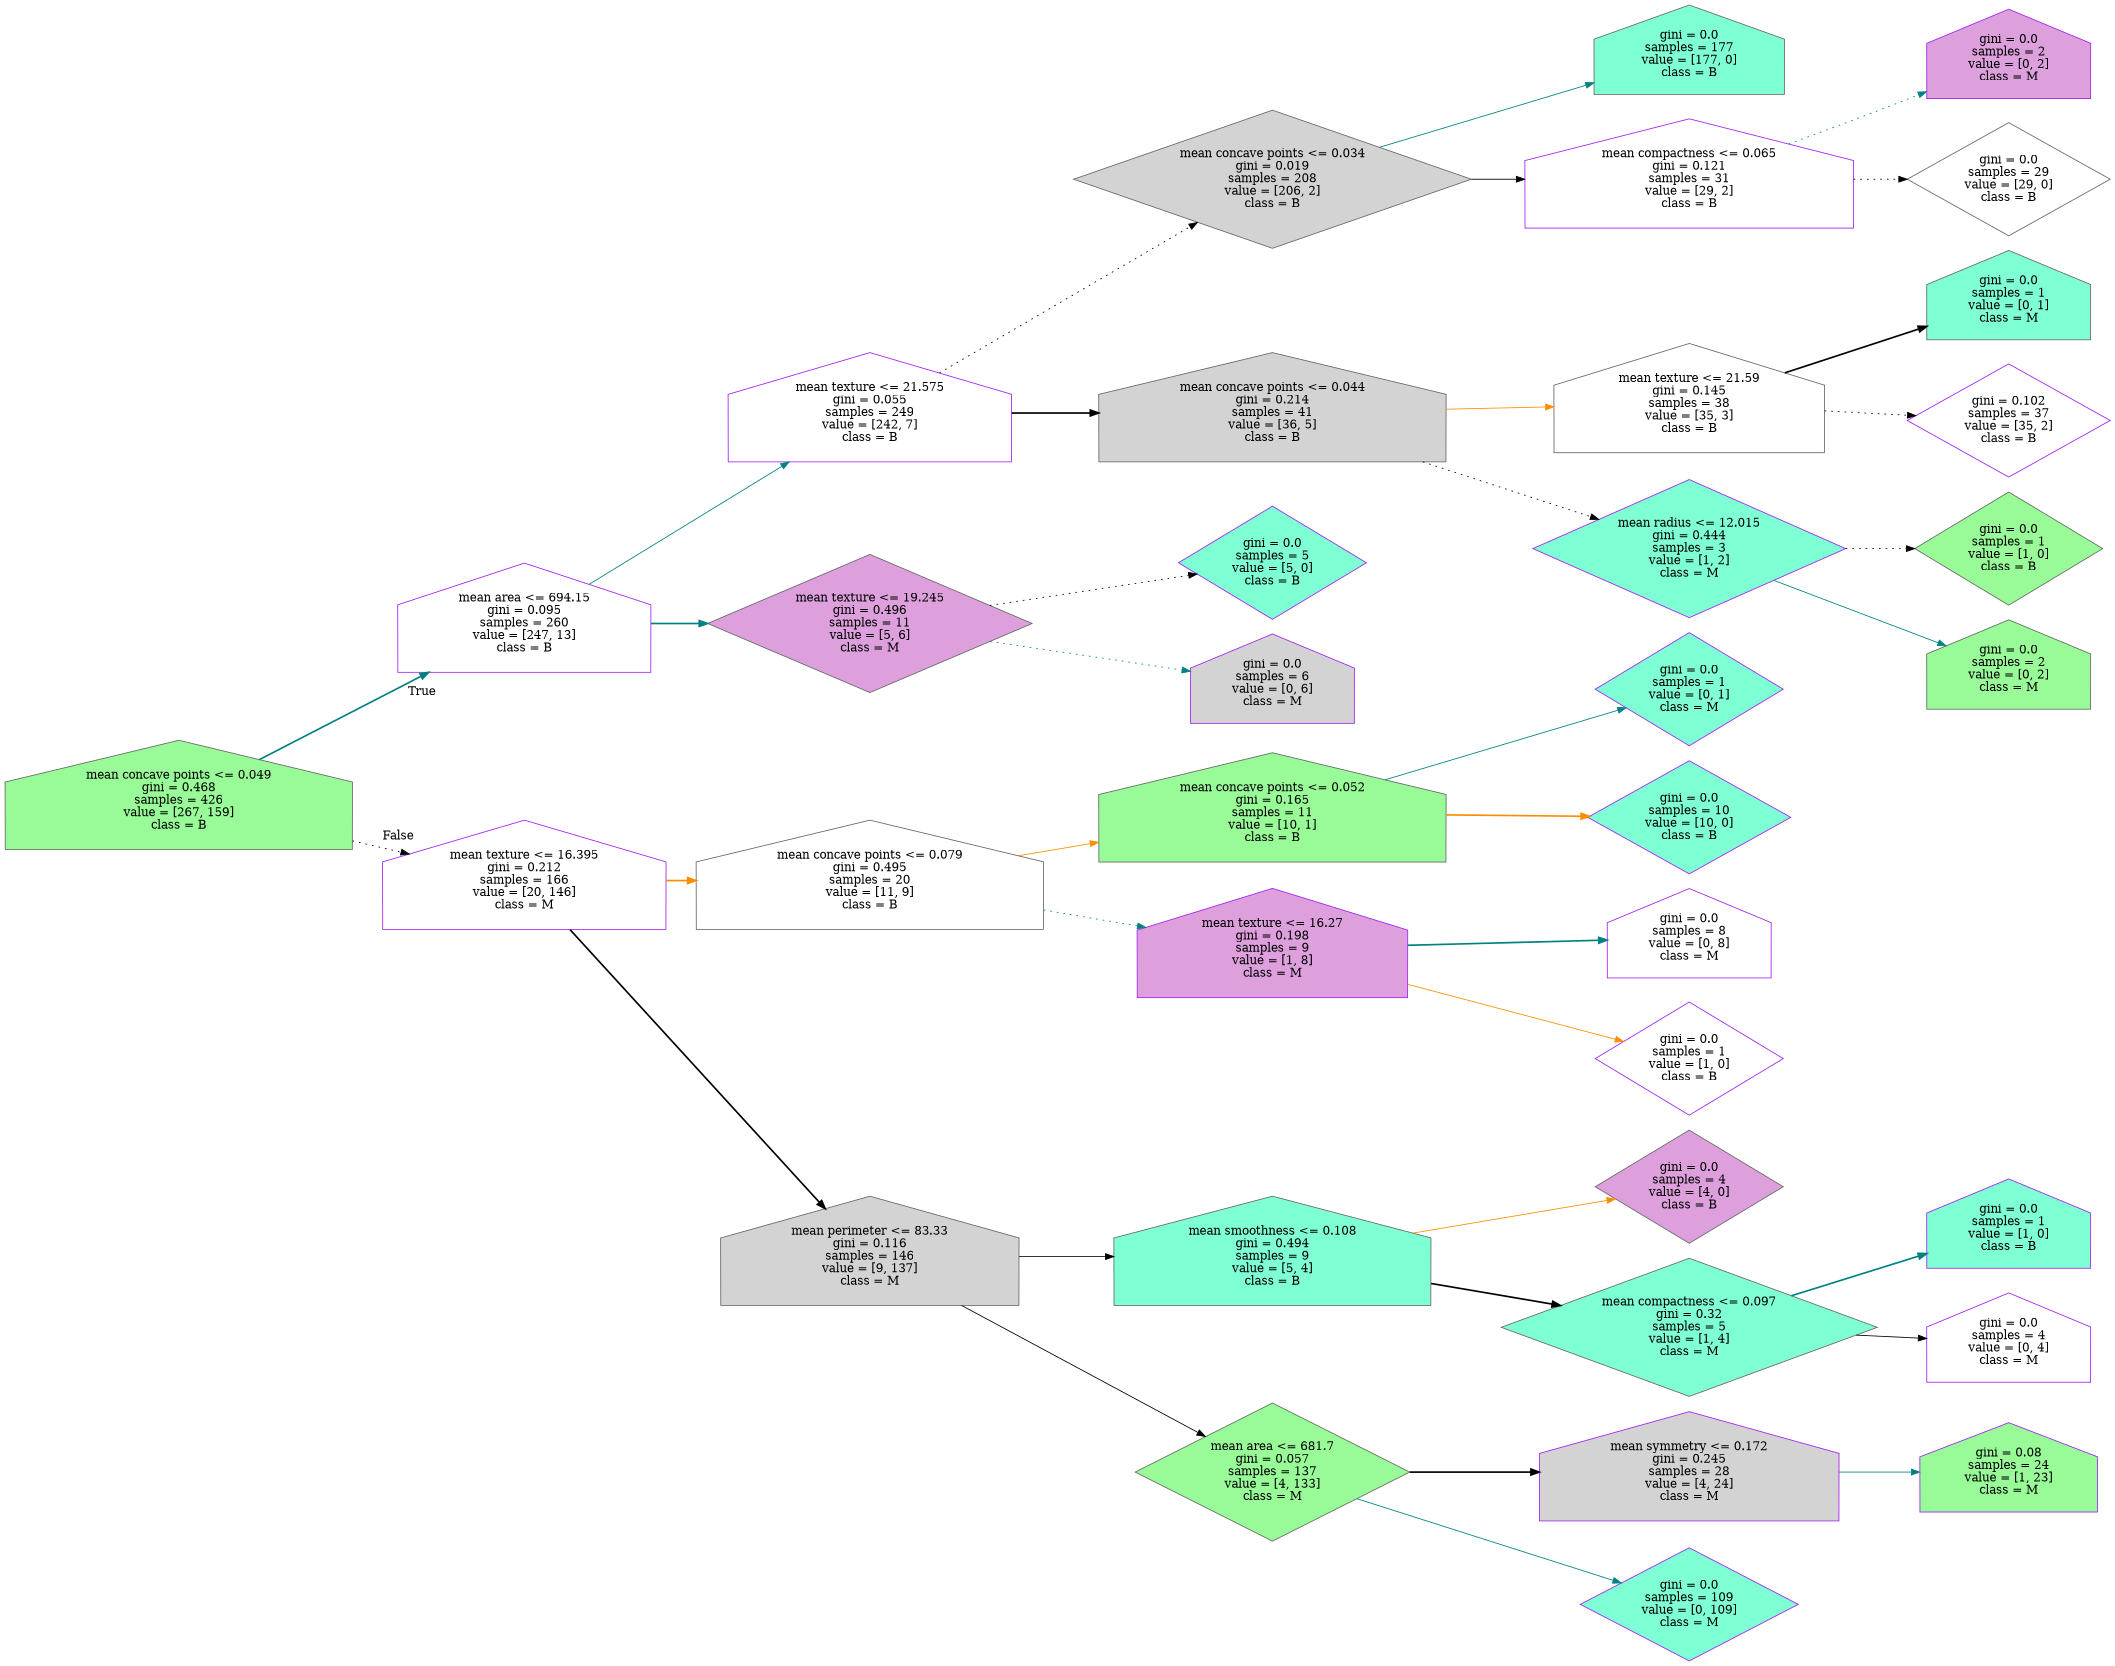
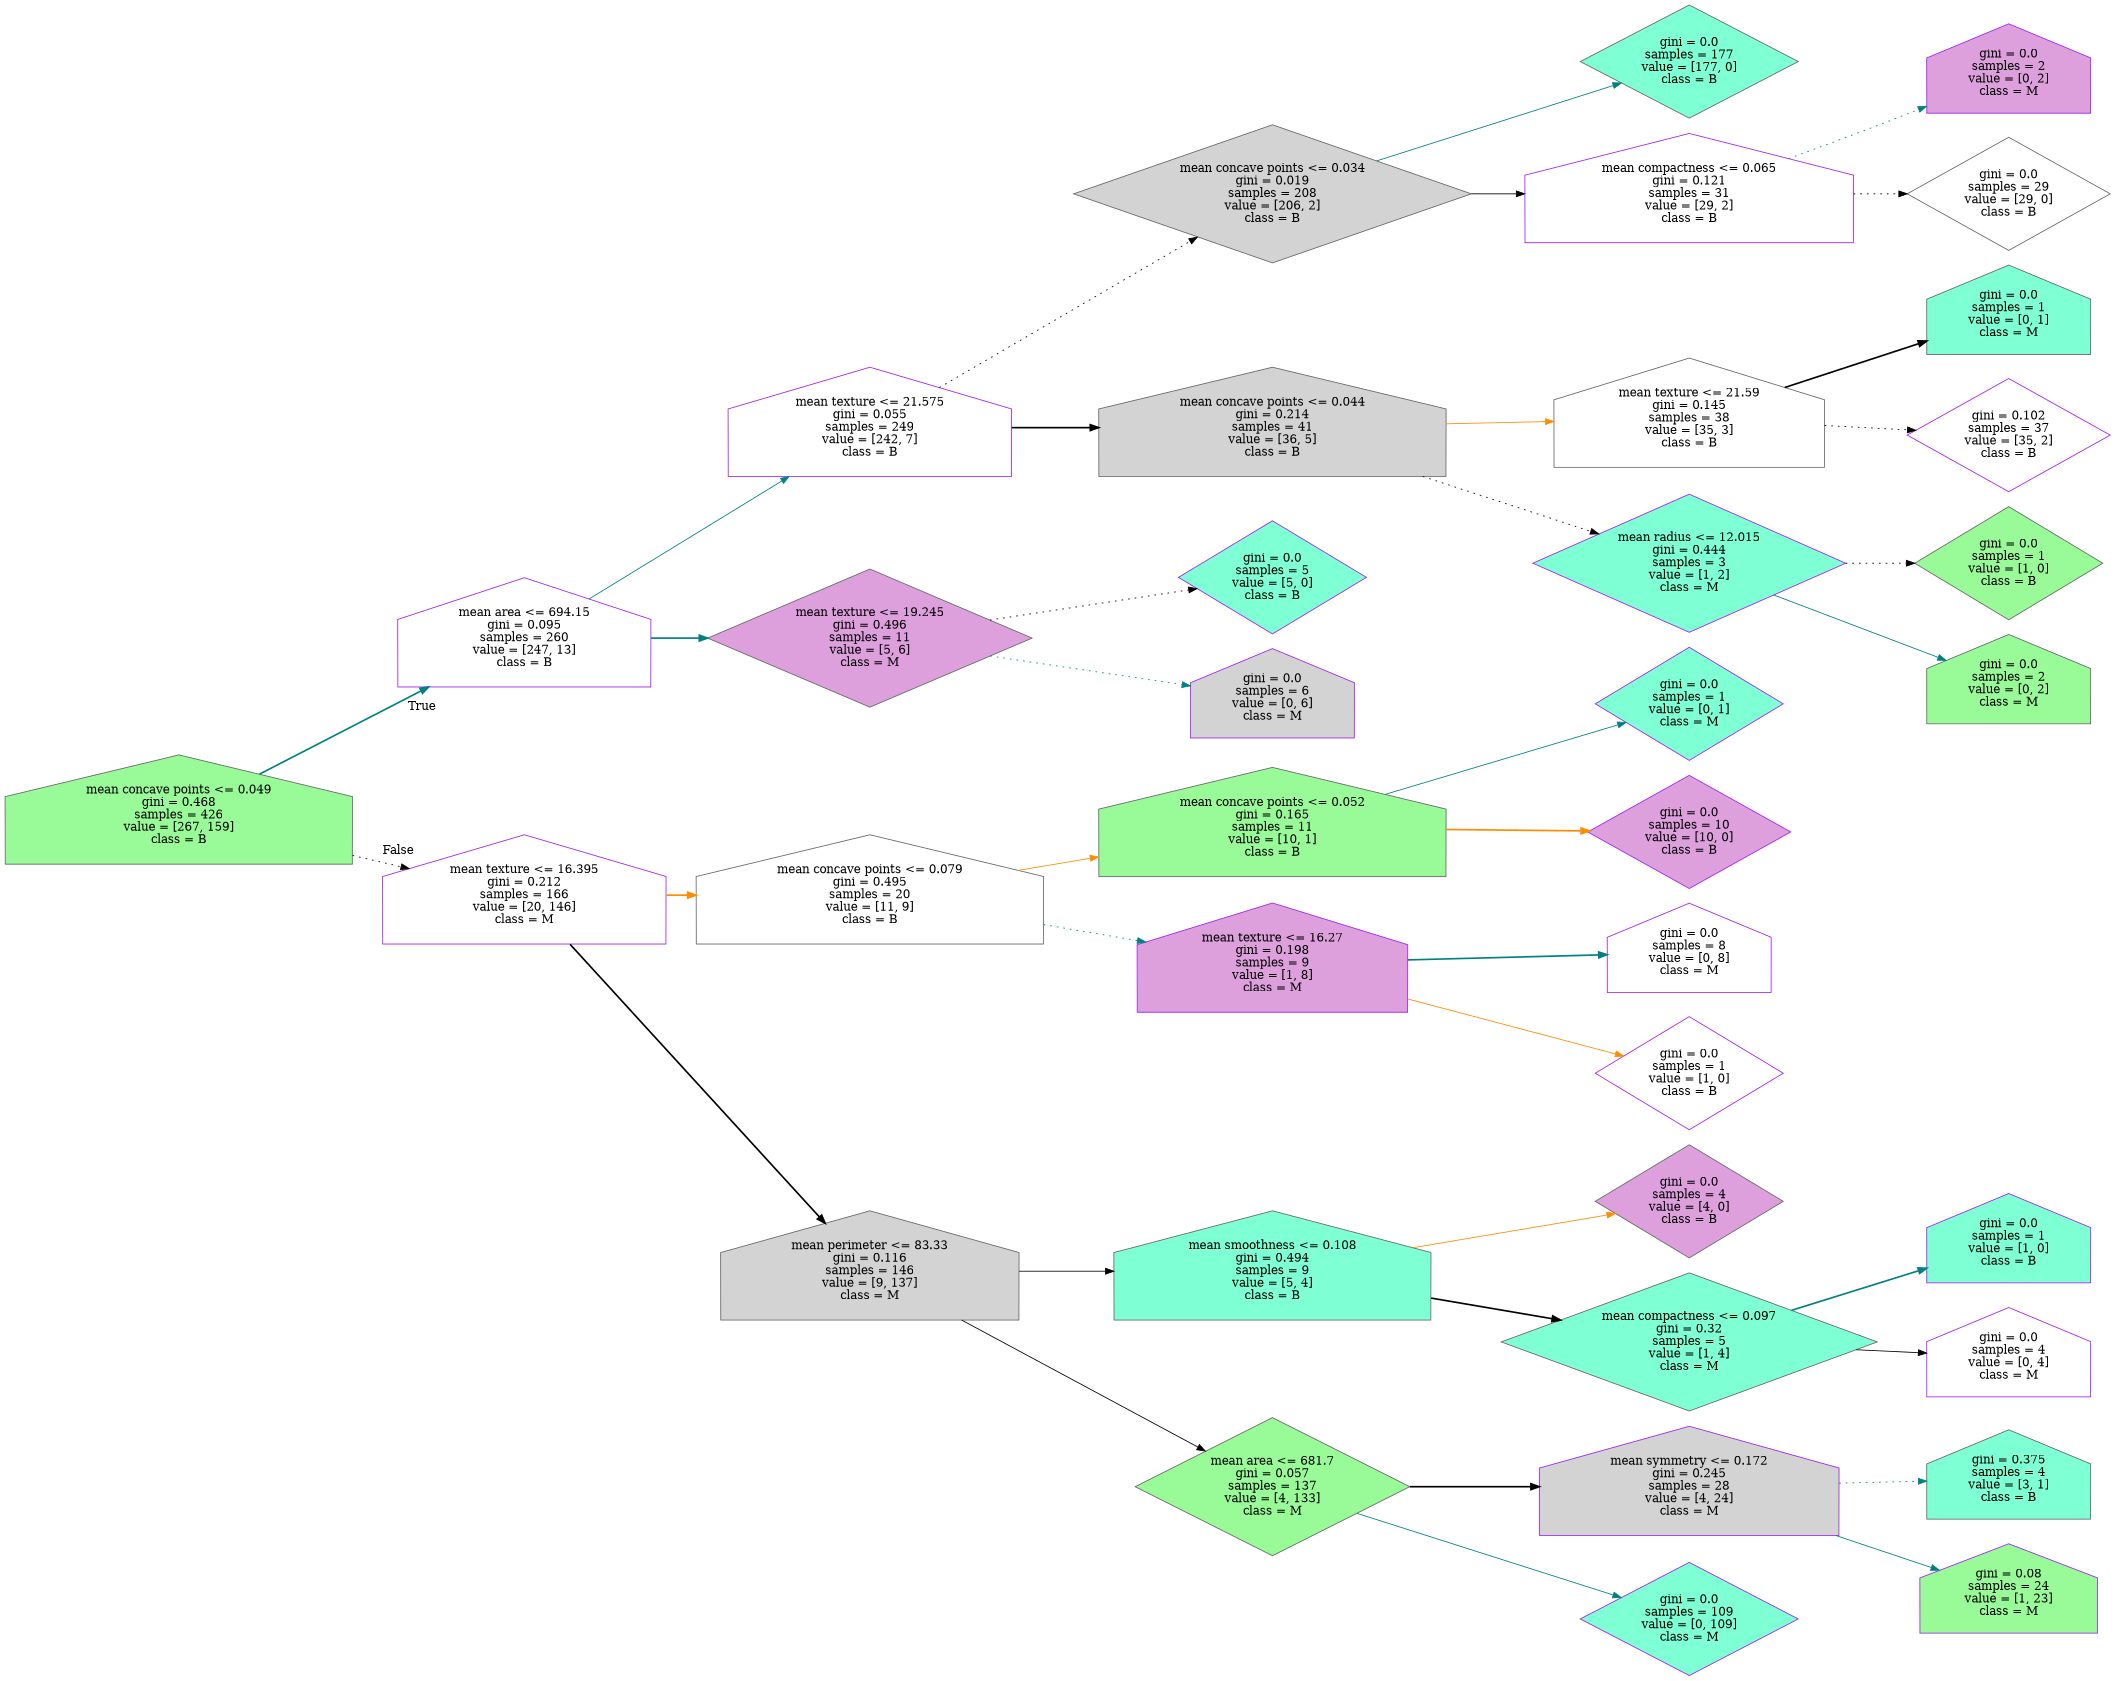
(1689, 54) -> (1689, 62)
(1689, 817) -> (1689, 832)
none -> (2009, 1479)
